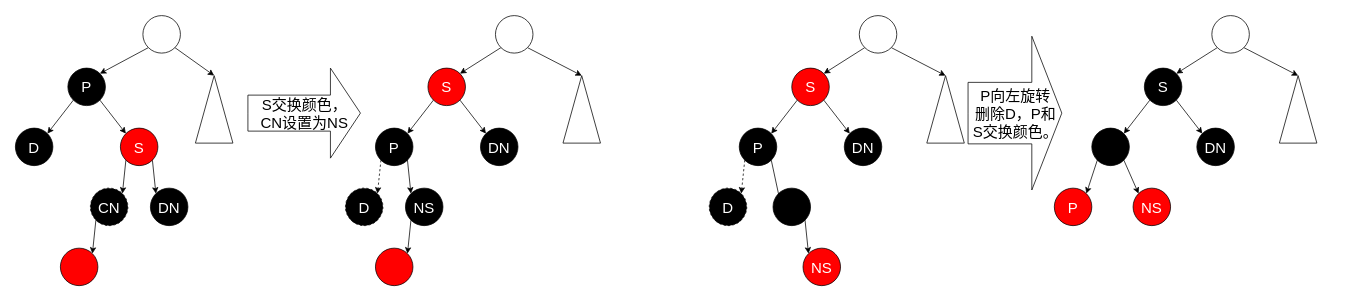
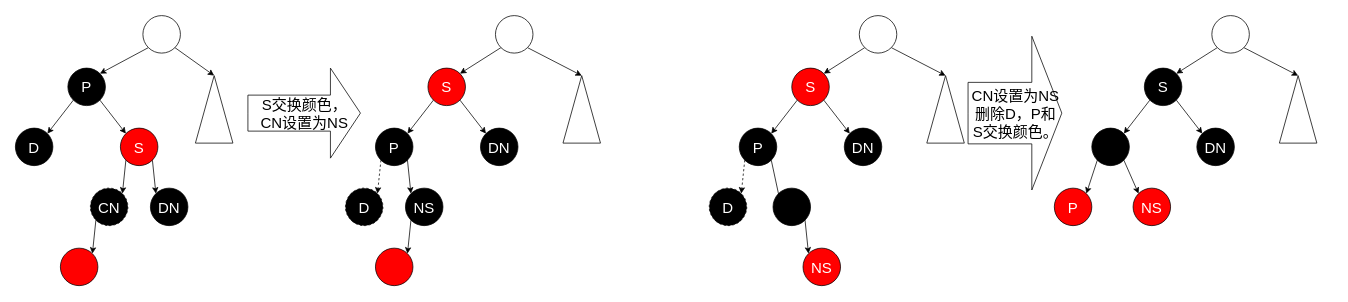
(1016, 113) -> (1016, 113)
